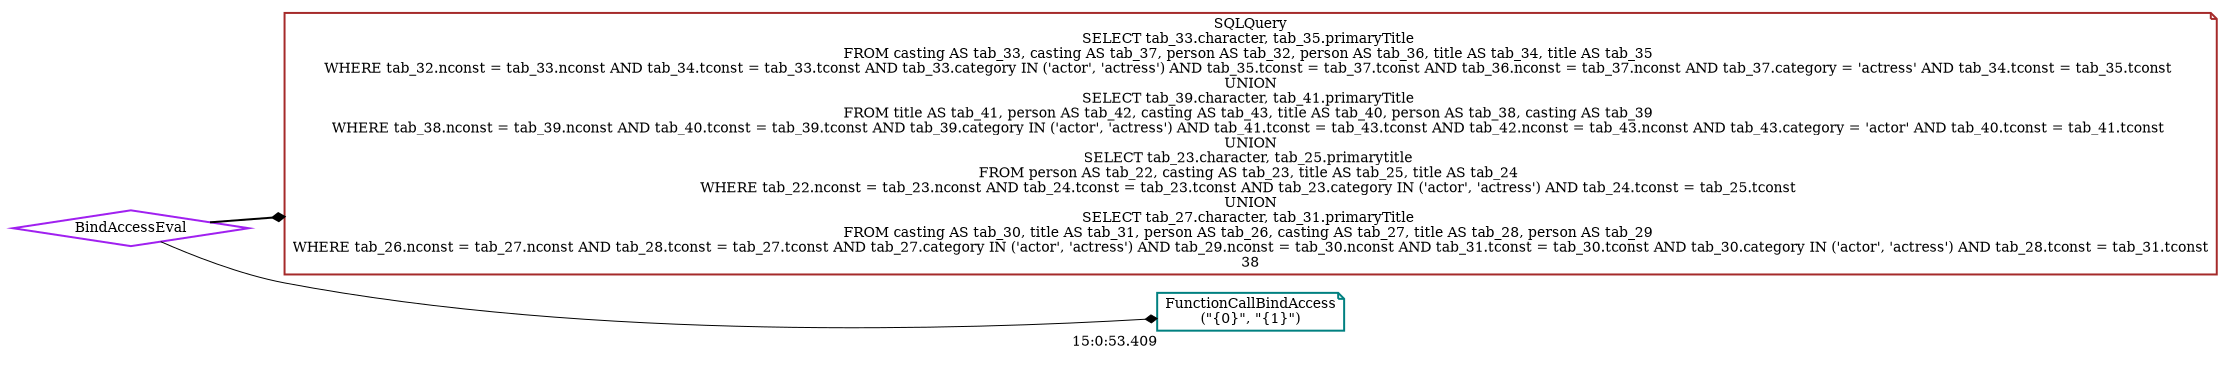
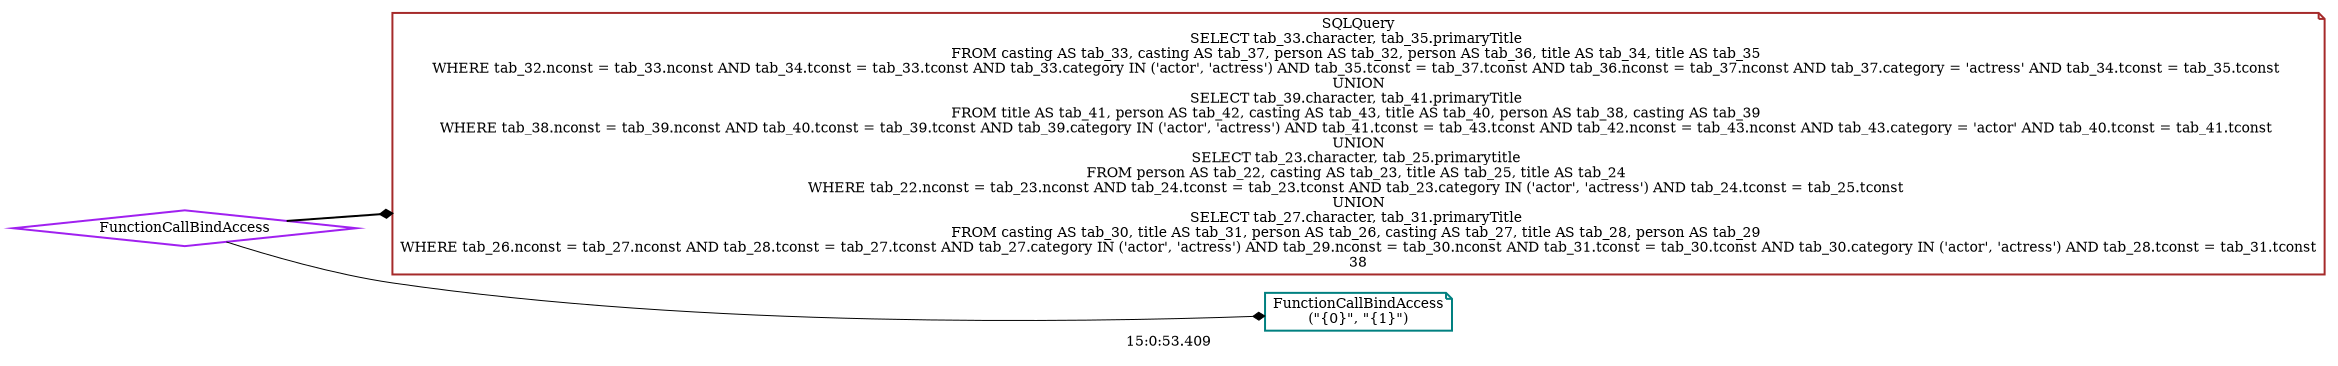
(131, 228) -> (185, 228)
